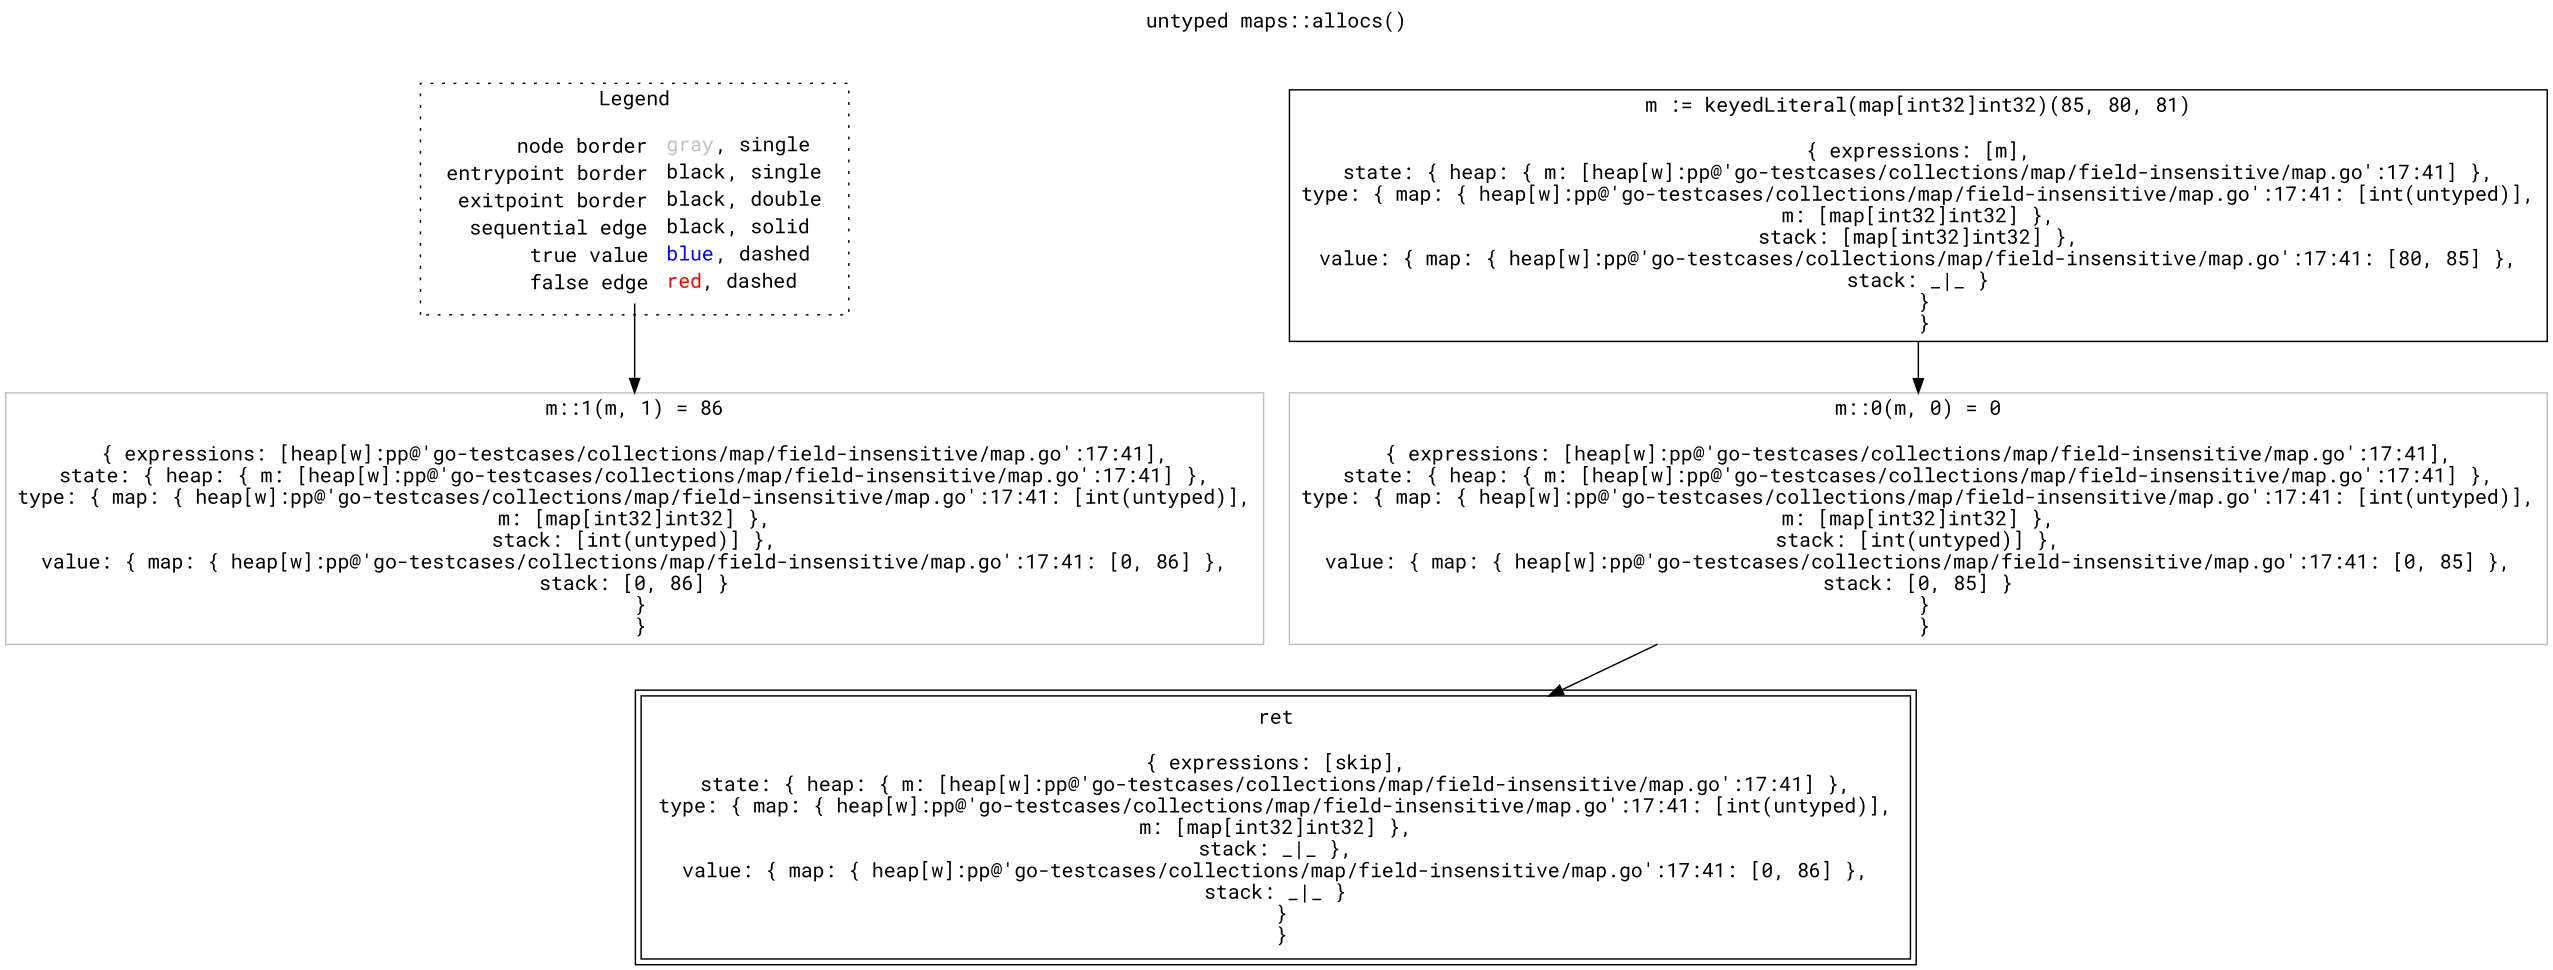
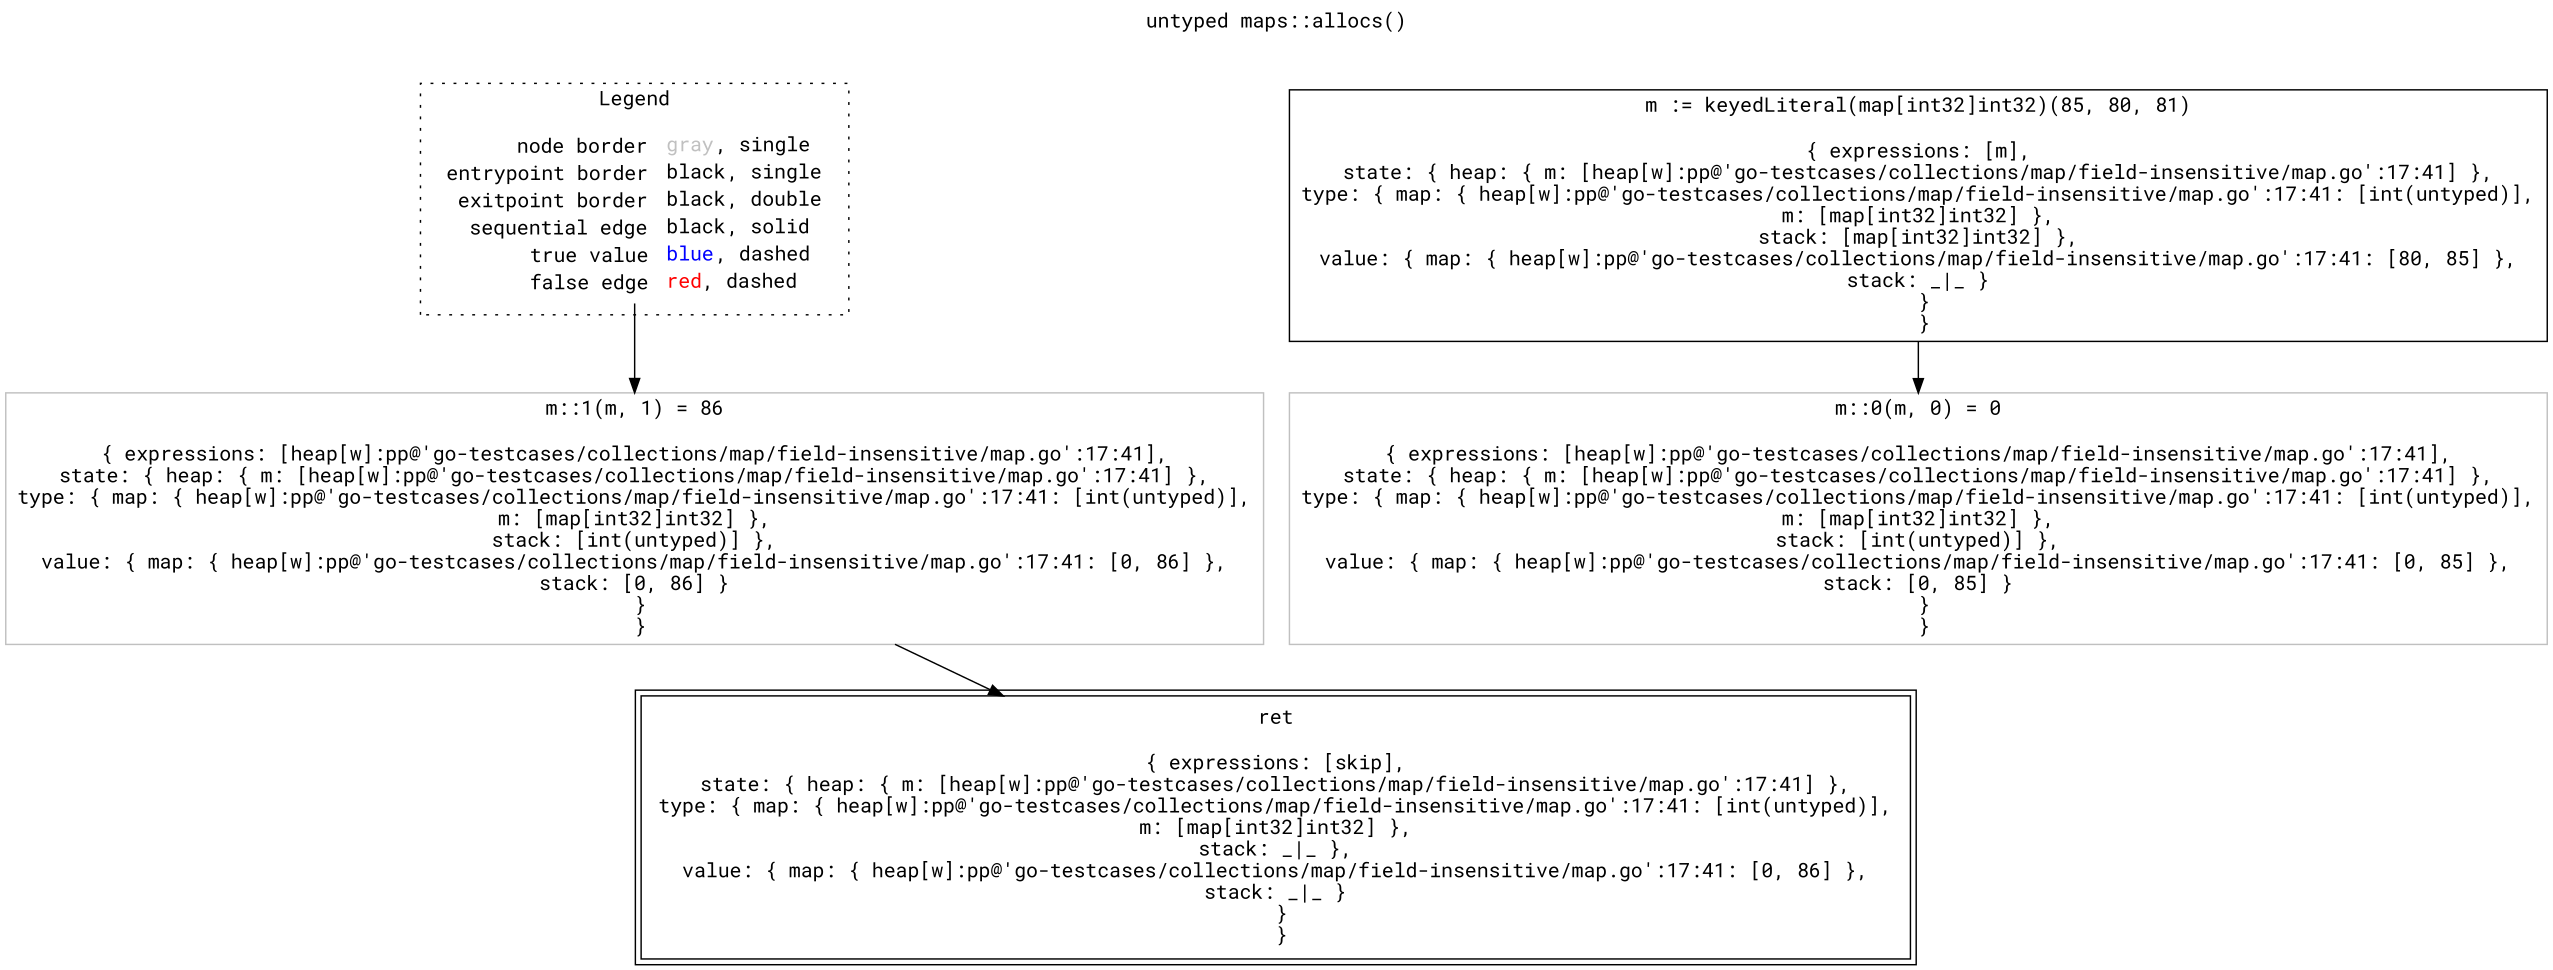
(1610, 667) -> (943, 667)
